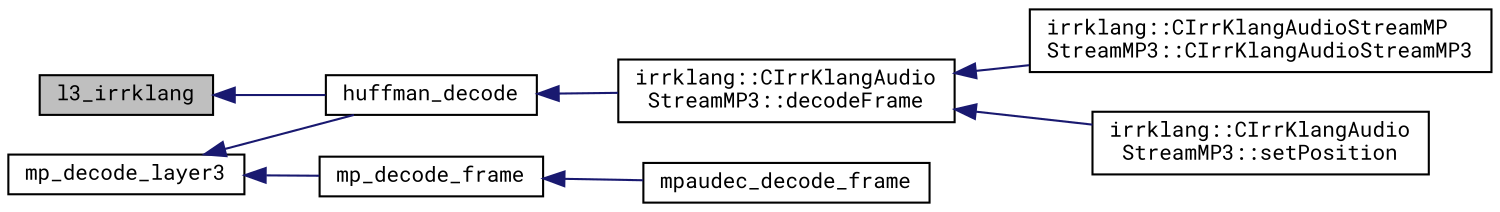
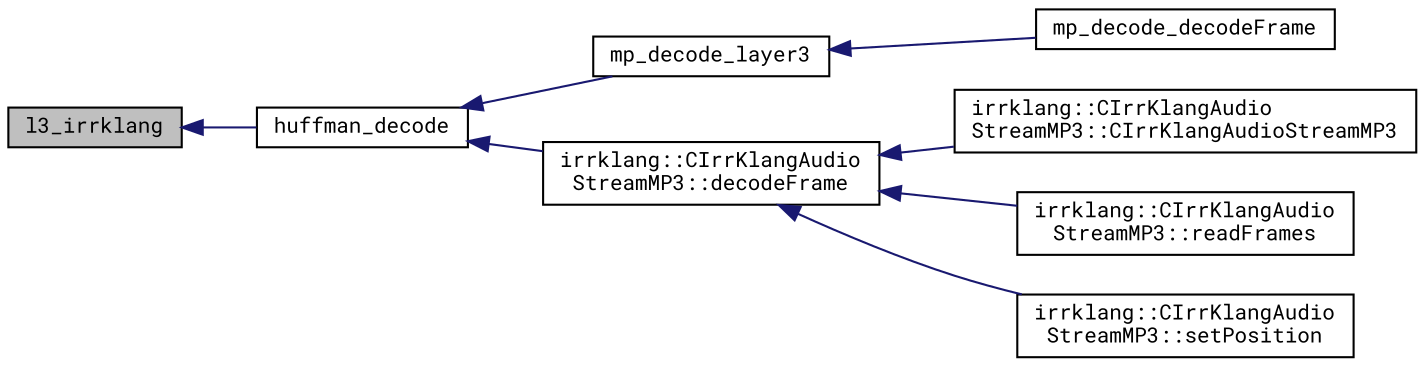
(1261, 41) -> (1185, 121)
(289, 132) -> (547, 90)
(431, 177) -> (1185, 29)
(786, 183) -> none
none -> (1185, 224)
